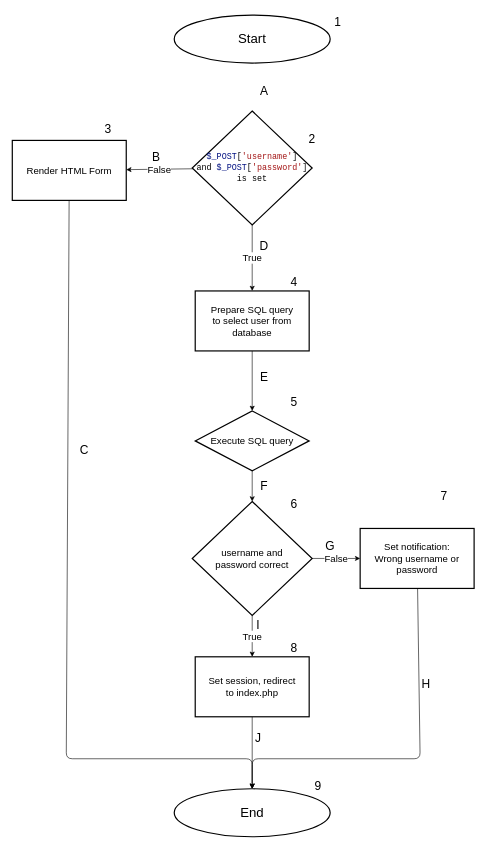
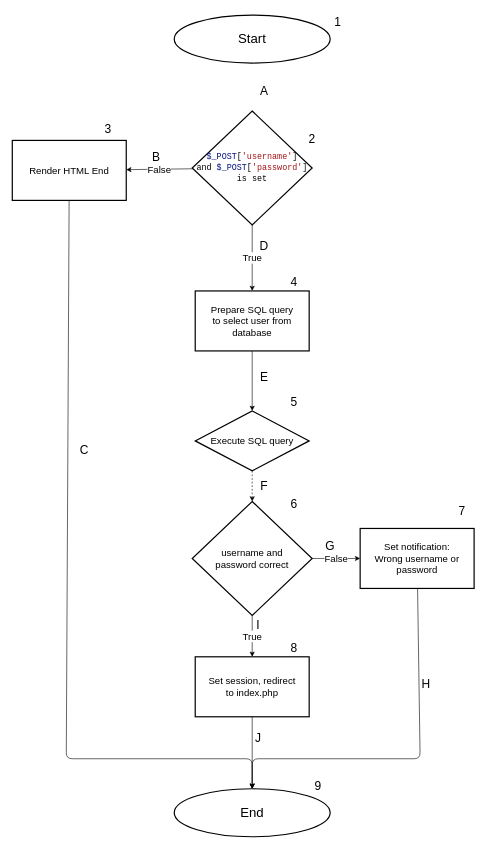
(69, 170) -> (69, 170)
(252, 484) -> (252, 484)
(444, 495) -> (462, 510)
